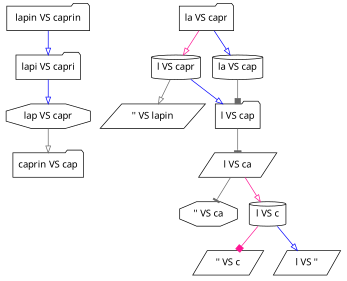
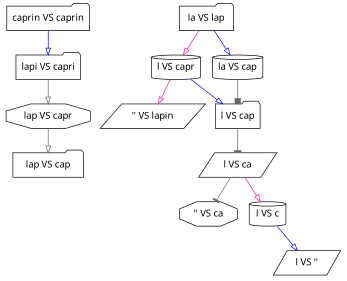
(48, 18) -> (48, 18)
(206, 18) -> (206, 18)
(48, 88) -> (48, 88)
(166, 89) -> (166, 89)
(48, 165) -> (48, 165)
(228, 263) -> none
